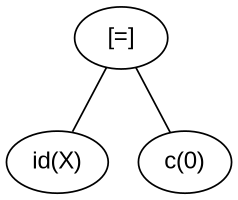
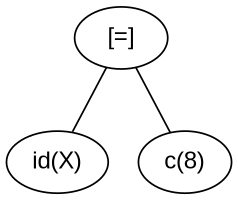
(185, 162) -> (185, 162)
